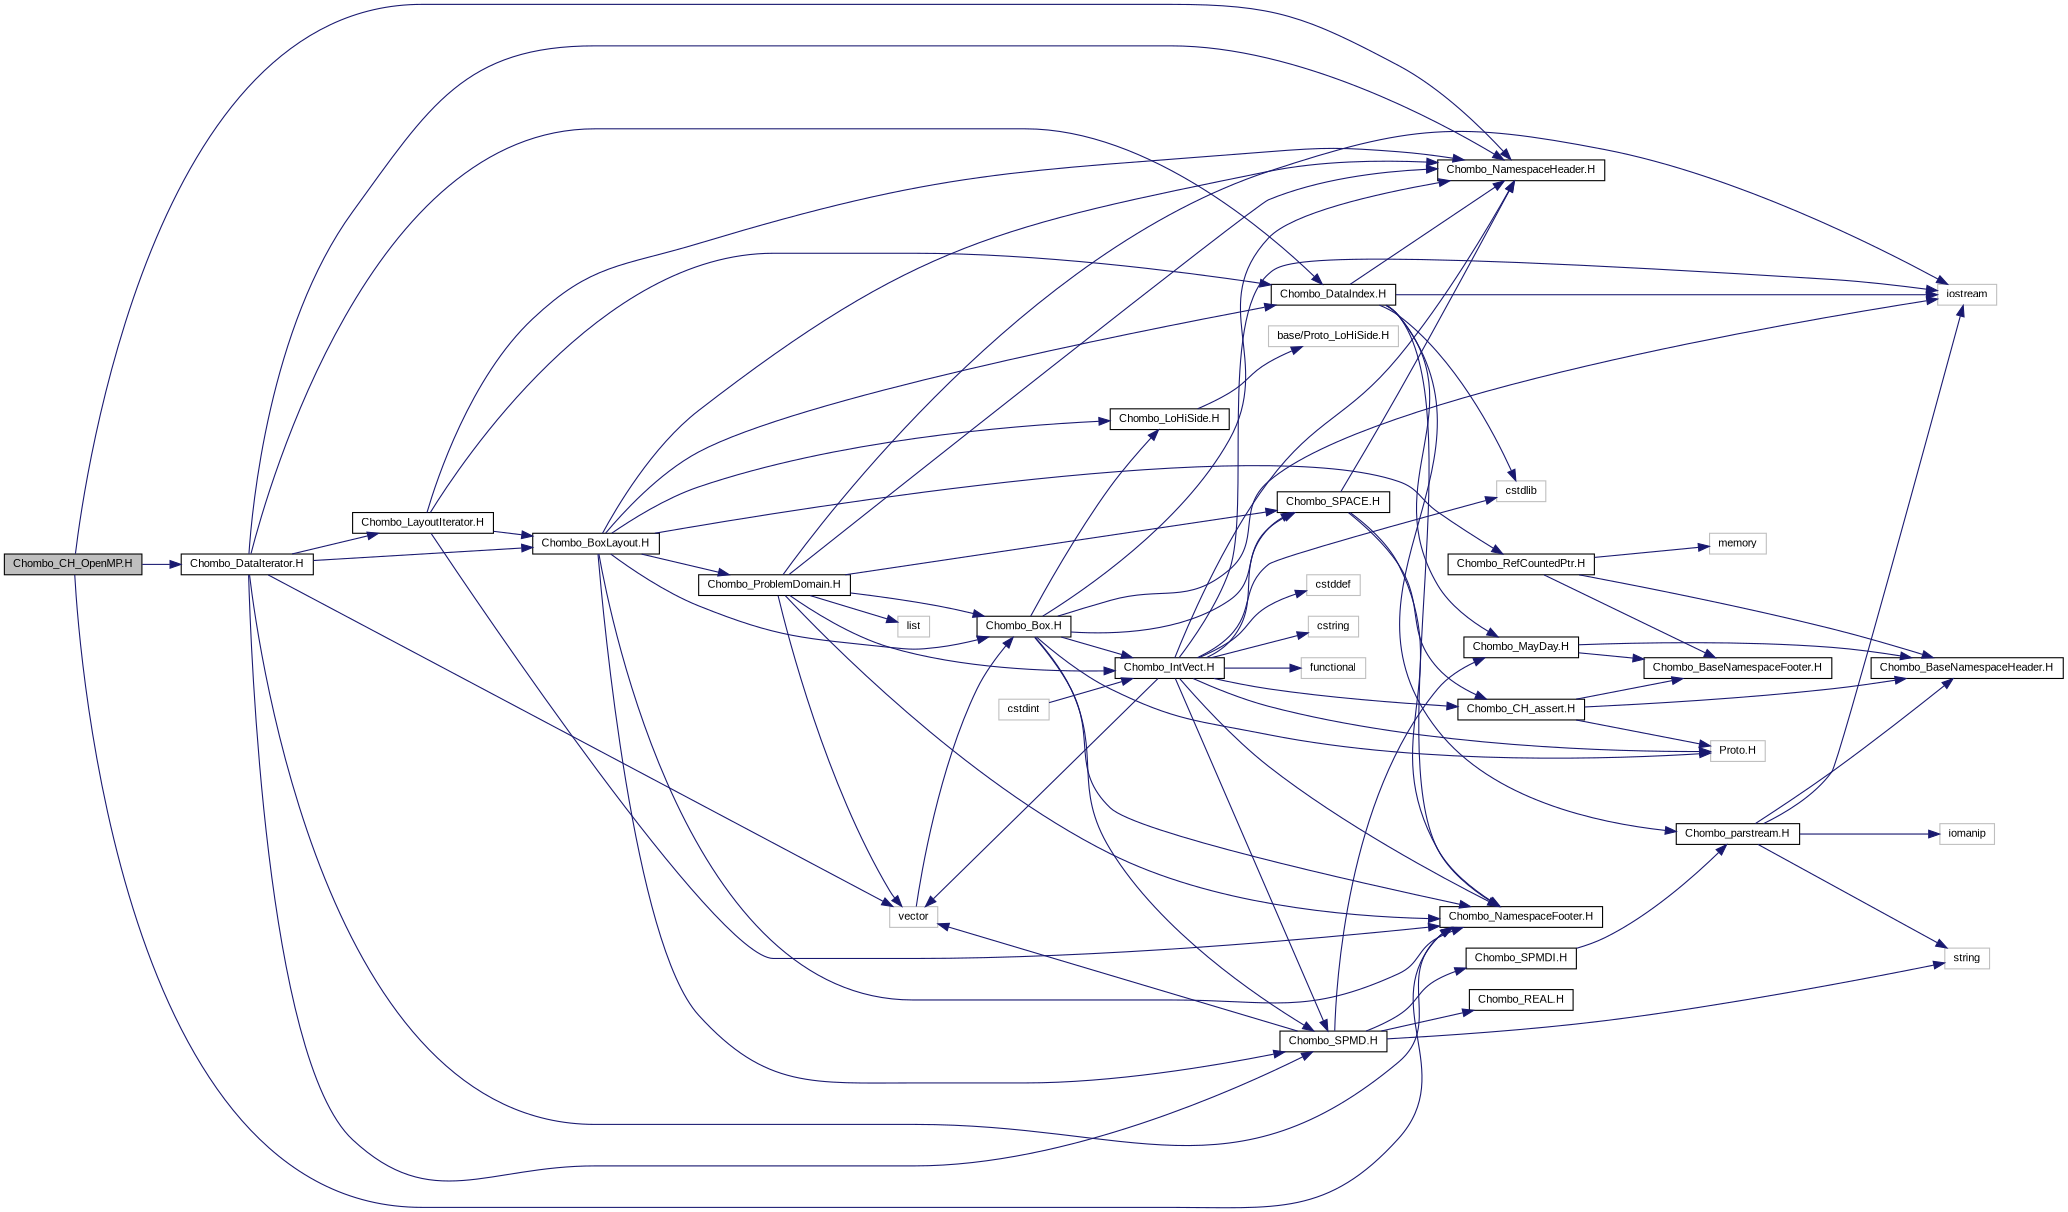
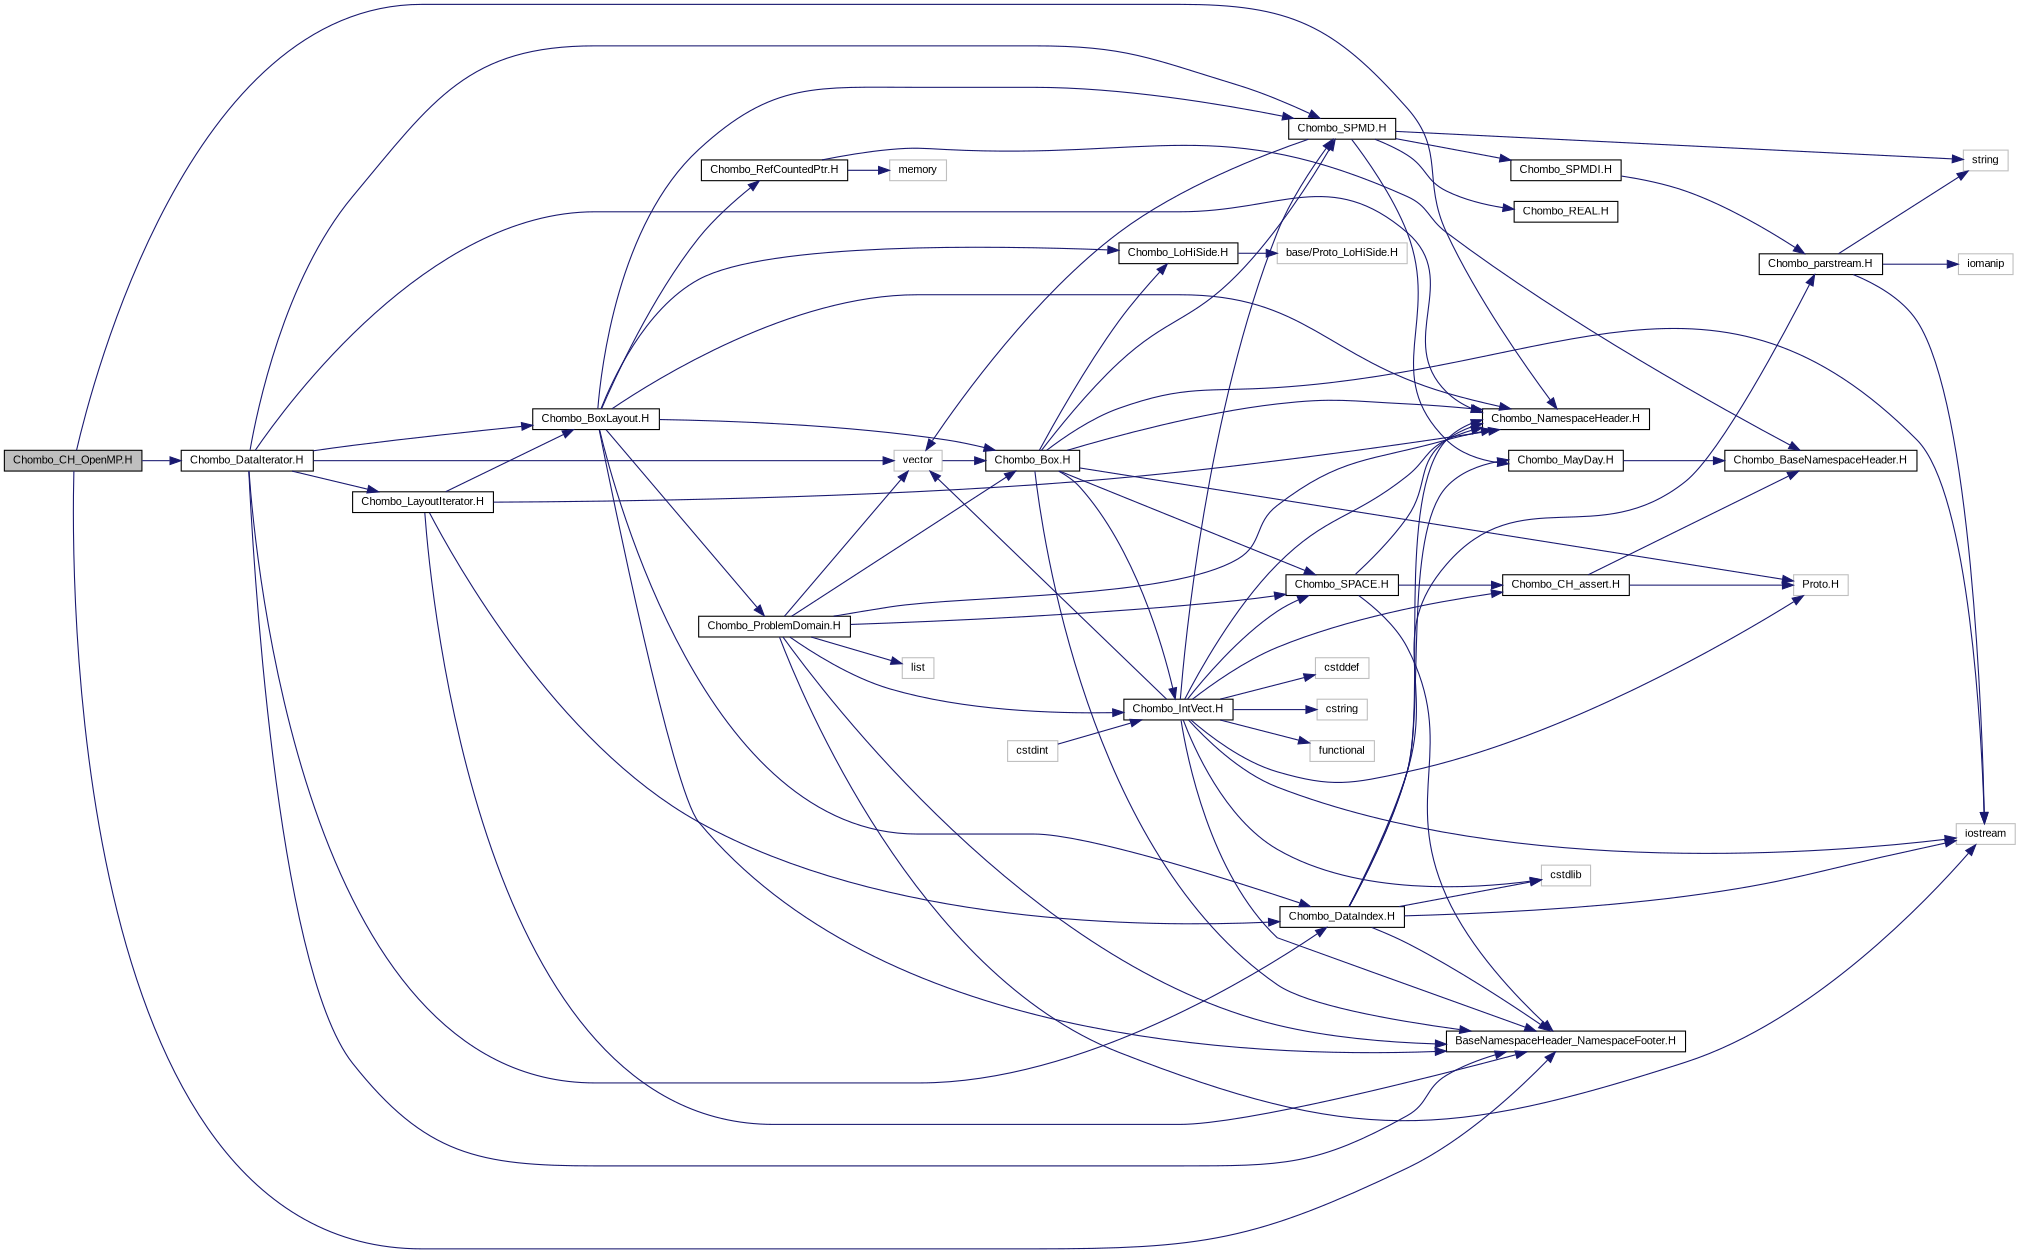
(1738, 668) -> none
(1852, 757) -> none
(1521, 917) -> (1566, 1041)
